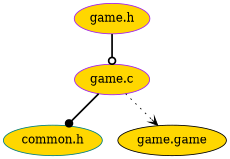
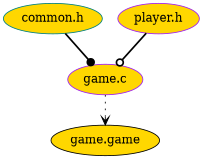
(112, 19) -> (159, 19)
(85, 107) -> (77, 47)
